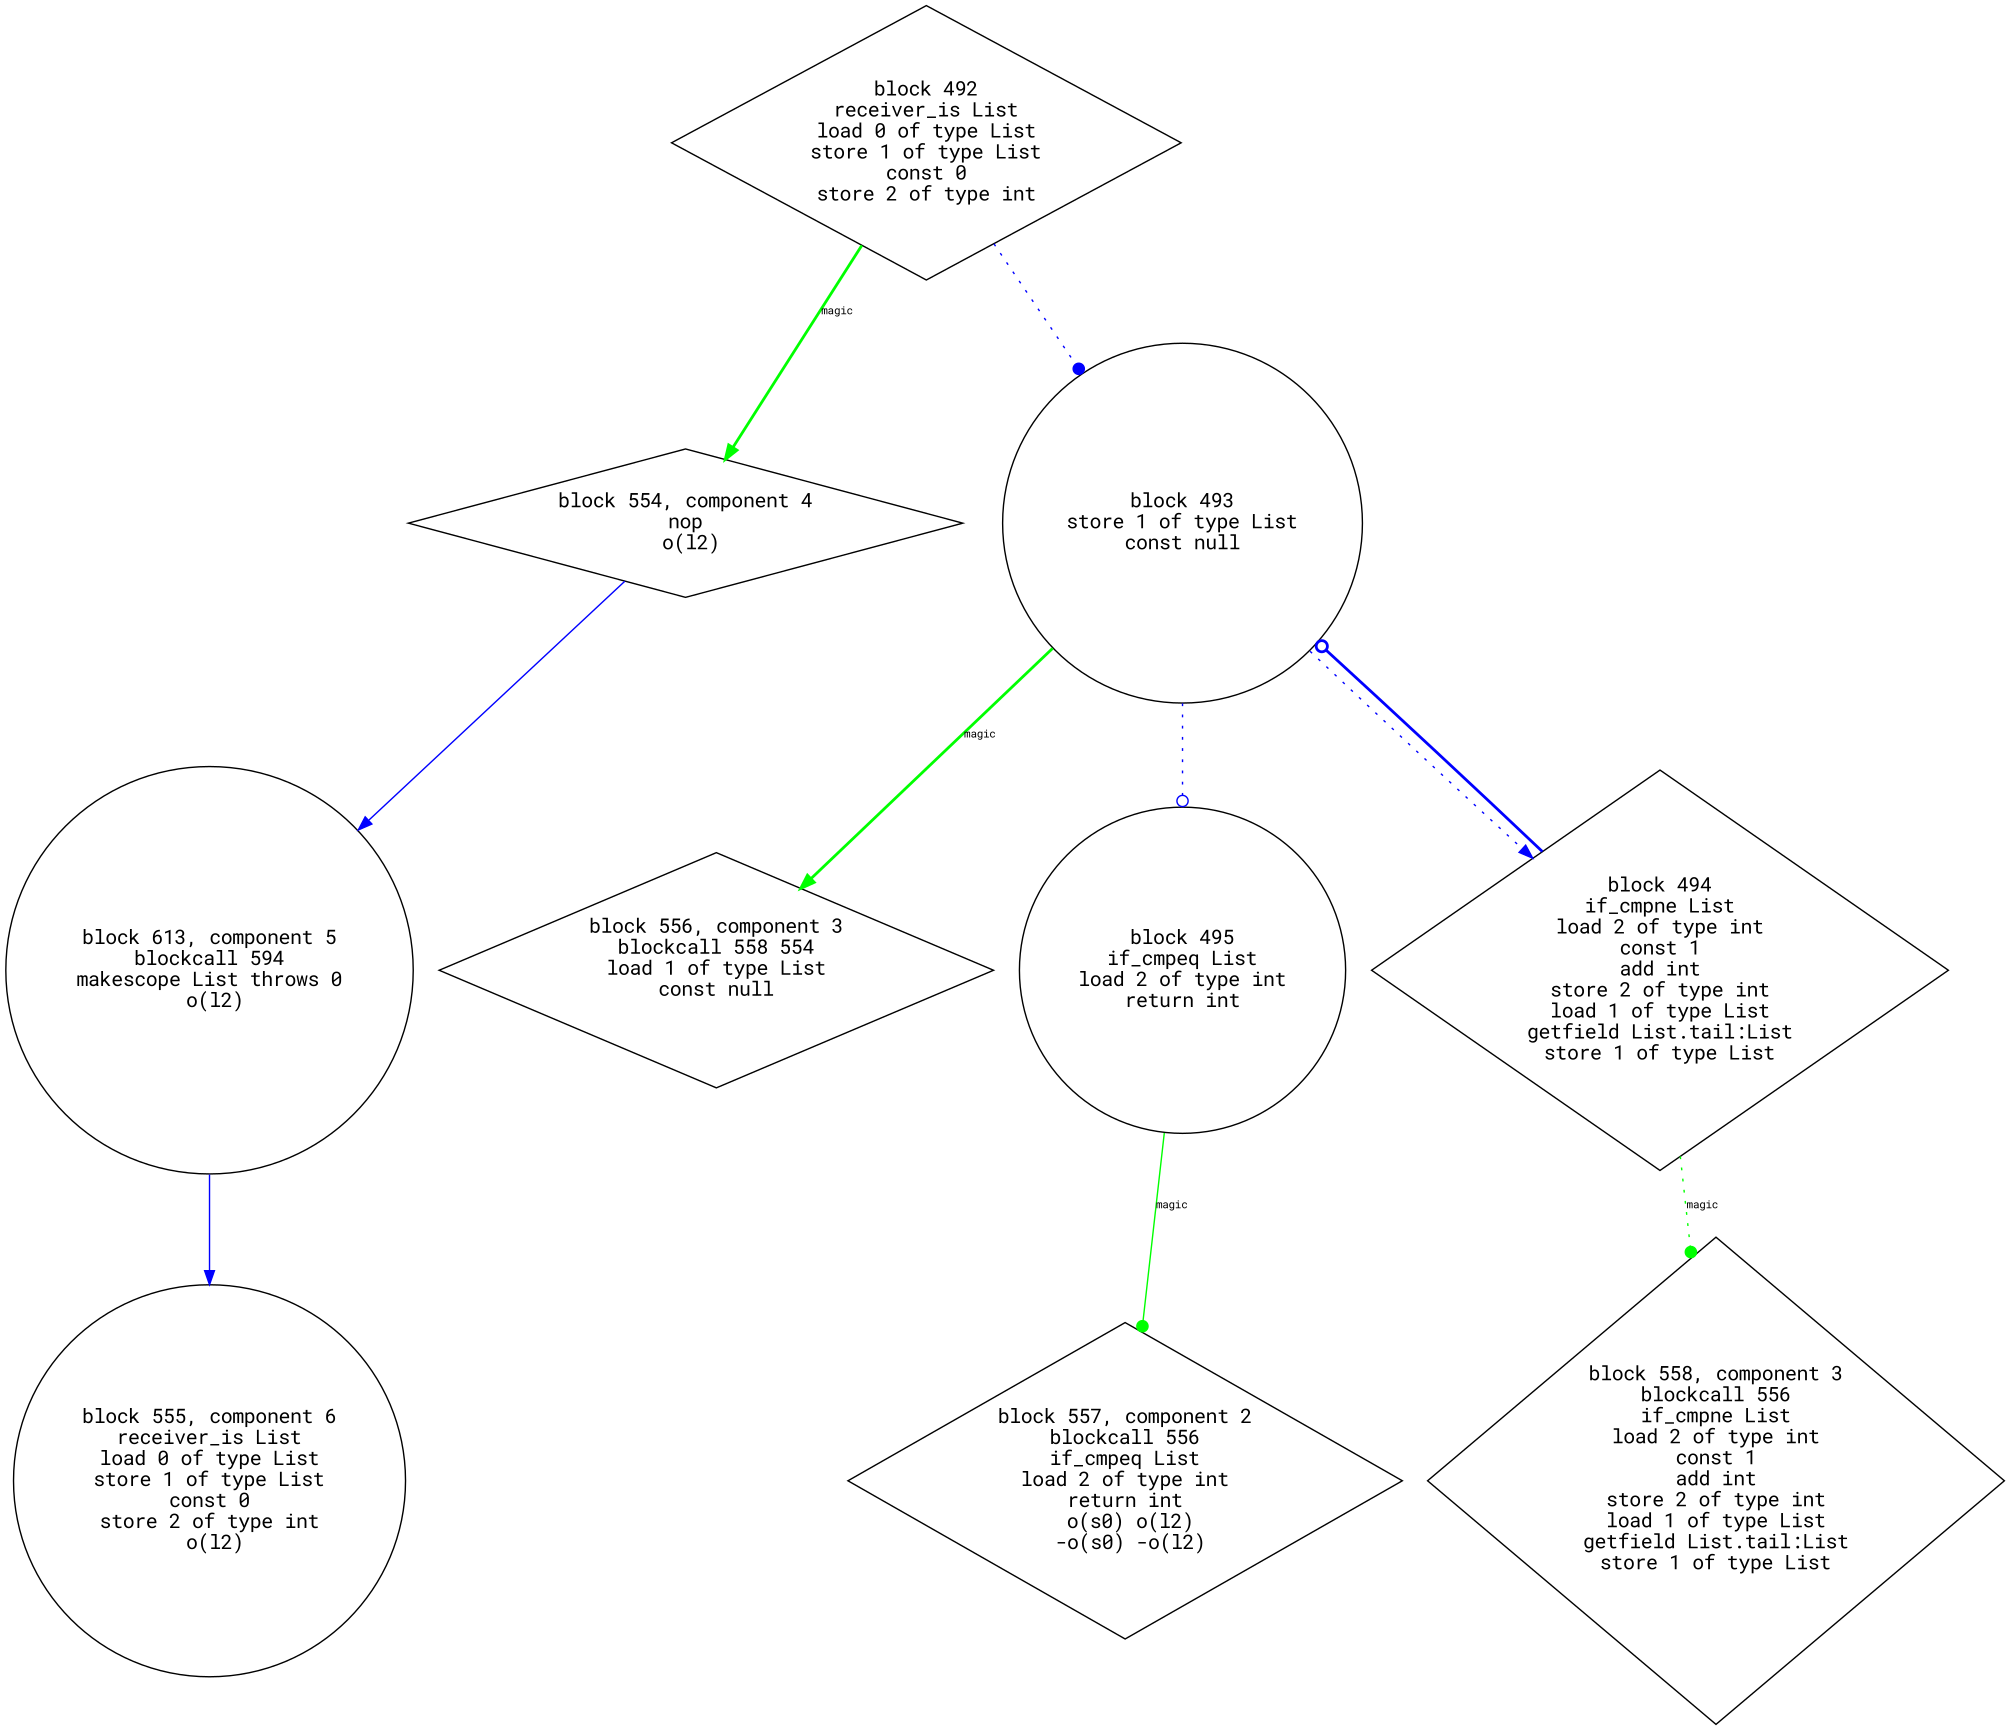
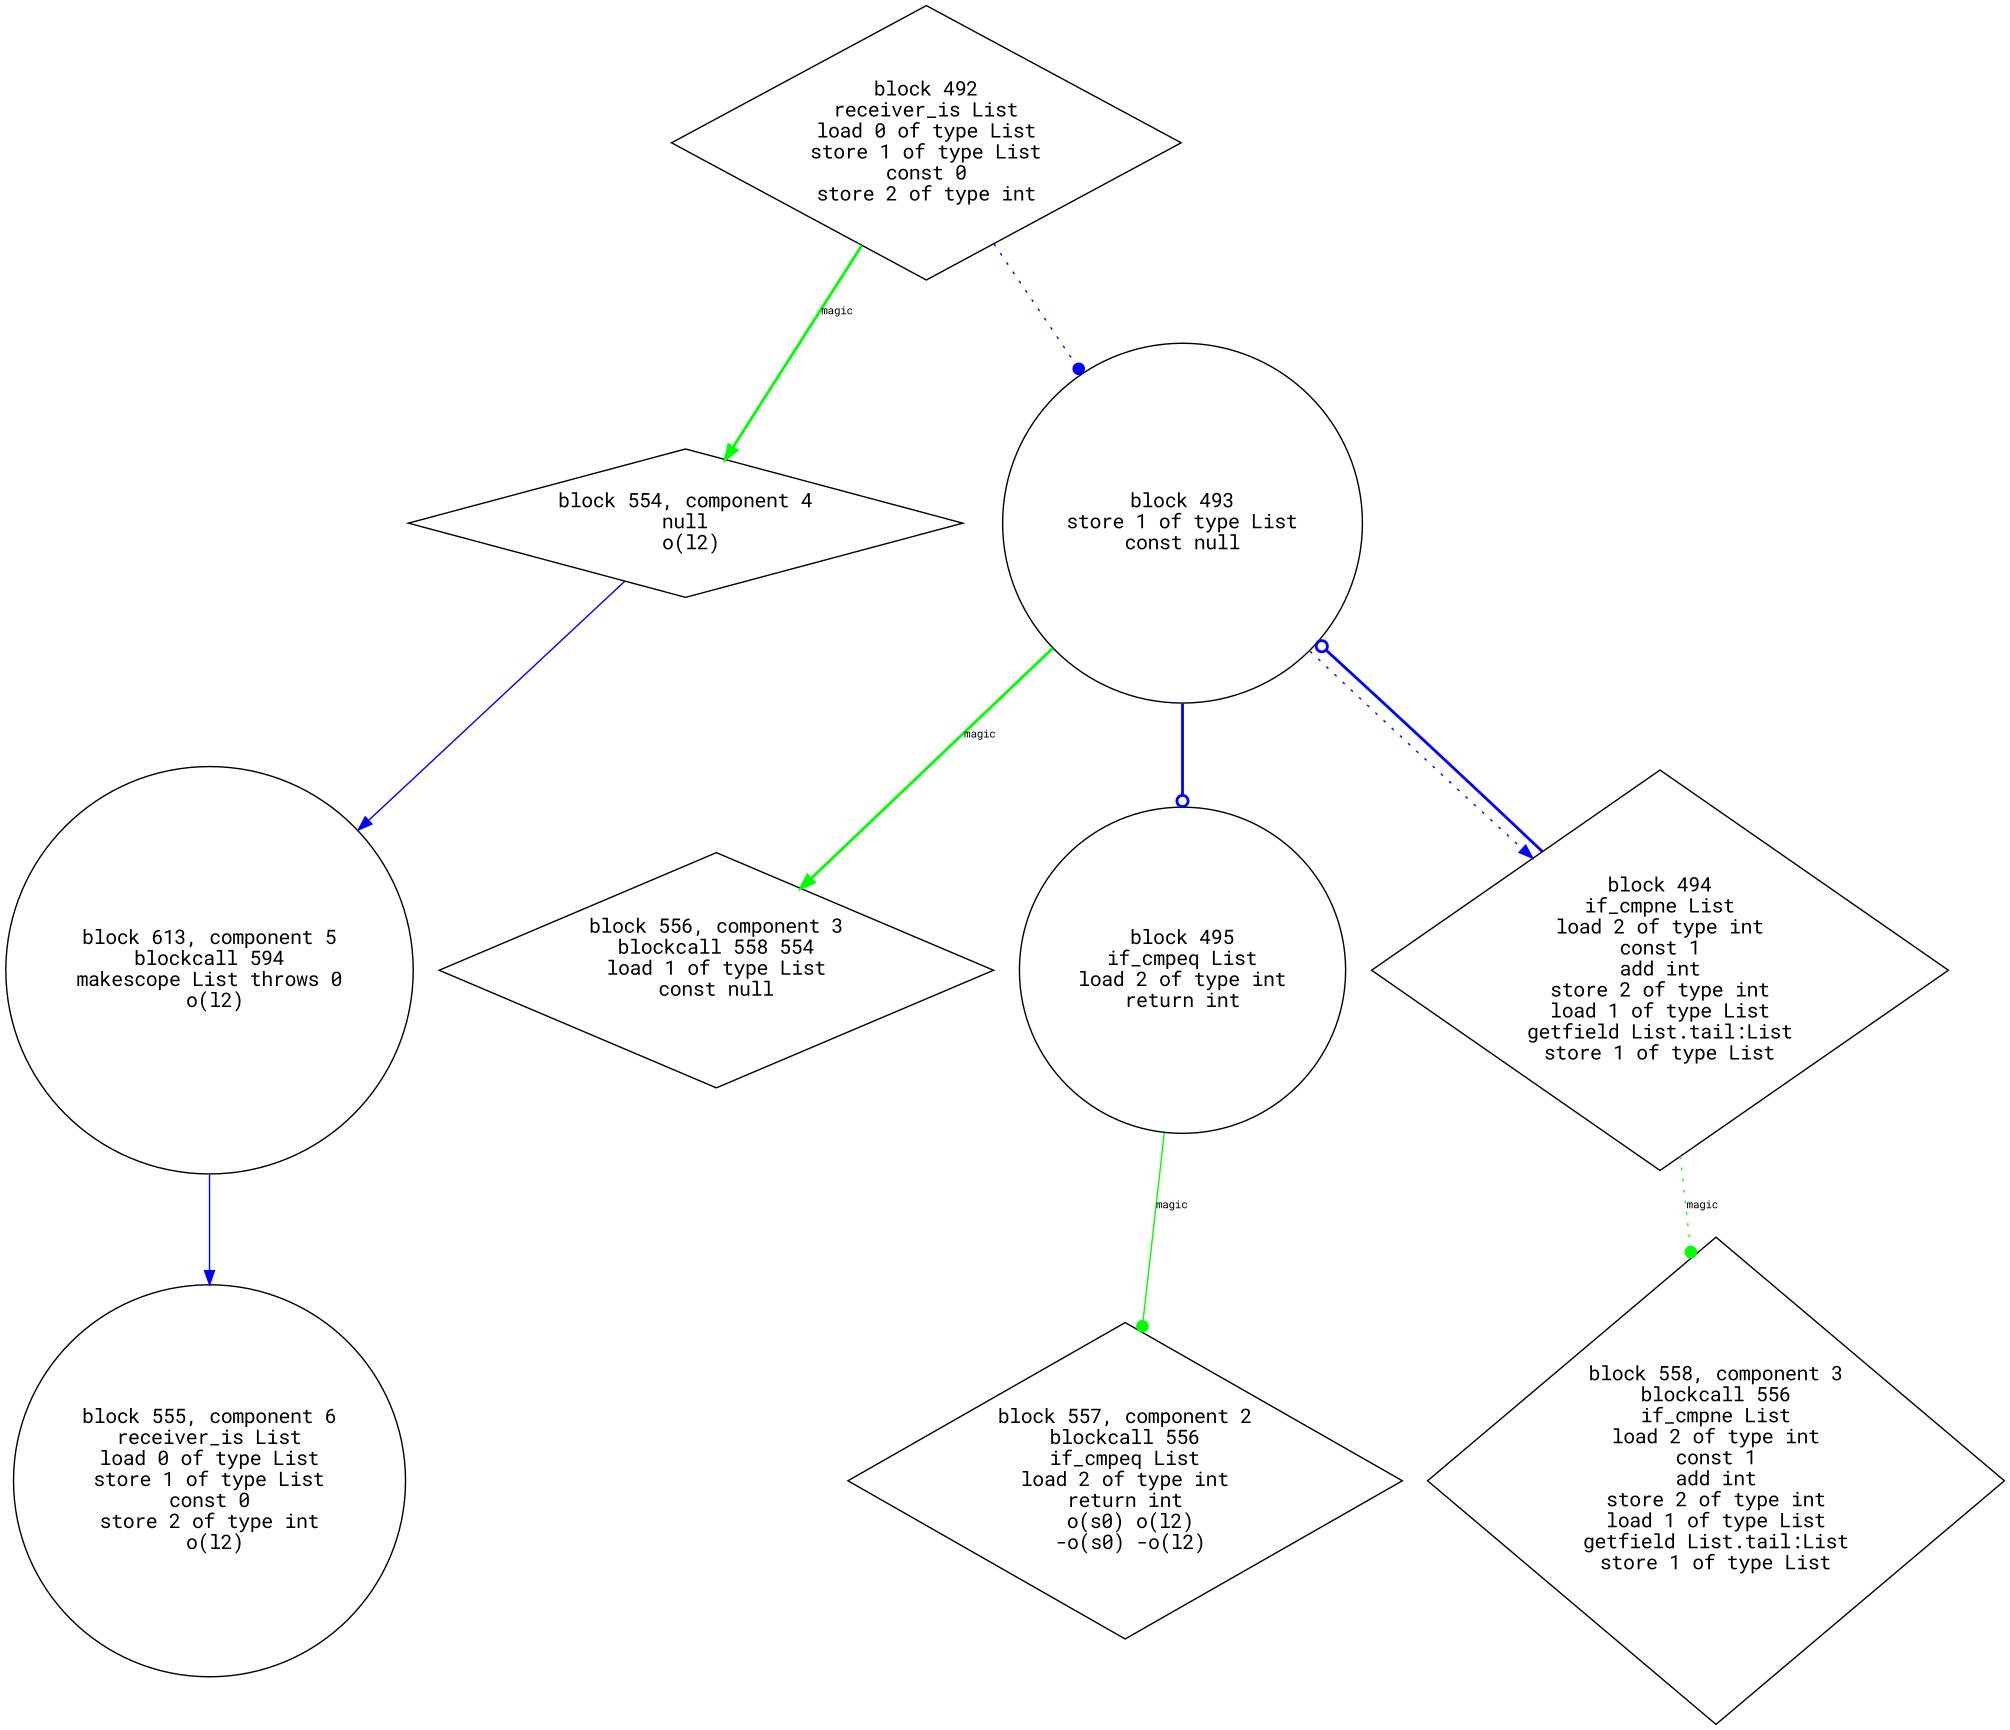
(686, 523) -> (686, 523)
(1183, 749) -> (1183, 749)
